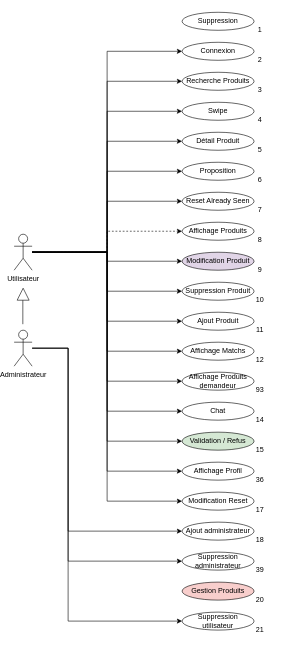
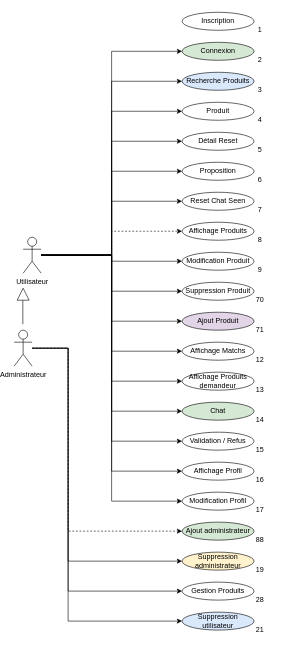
(218, 21) -> (218, 21)
(218, 51) -> (218, 51)
(218, 81) -> (218, 81)
(218, 111) -> (218, 111)
(218, 141) -> (218, 141)
(218, 201) -> (218, 201)
(23, 252) -> (32, 255)
(218, 261) -> (218, 261)
(260, 300) -> (260, 300)
(218, 321) -> (218, 321)
(260, 330) -> (260, 330)
(260, 390) -> (260, 390)
(218, 411) -> (218, 411)
(218, 441) -> (218, 441)
(260, 480) -> (260, 480)
(218, 501) -> (218, 501)
(124, 531) -> (124, 531)
(218, 531) -> (218, 531)
(260, 540) -> (260, 540)
(218, 561) -> (218, 561)
(260, 570) -> (260, 570)
none -> (176, 591)
(218, 591) -> (218, 591)
(260, 600) -> (260, 600)
(218, 621) -> (218, 621)
